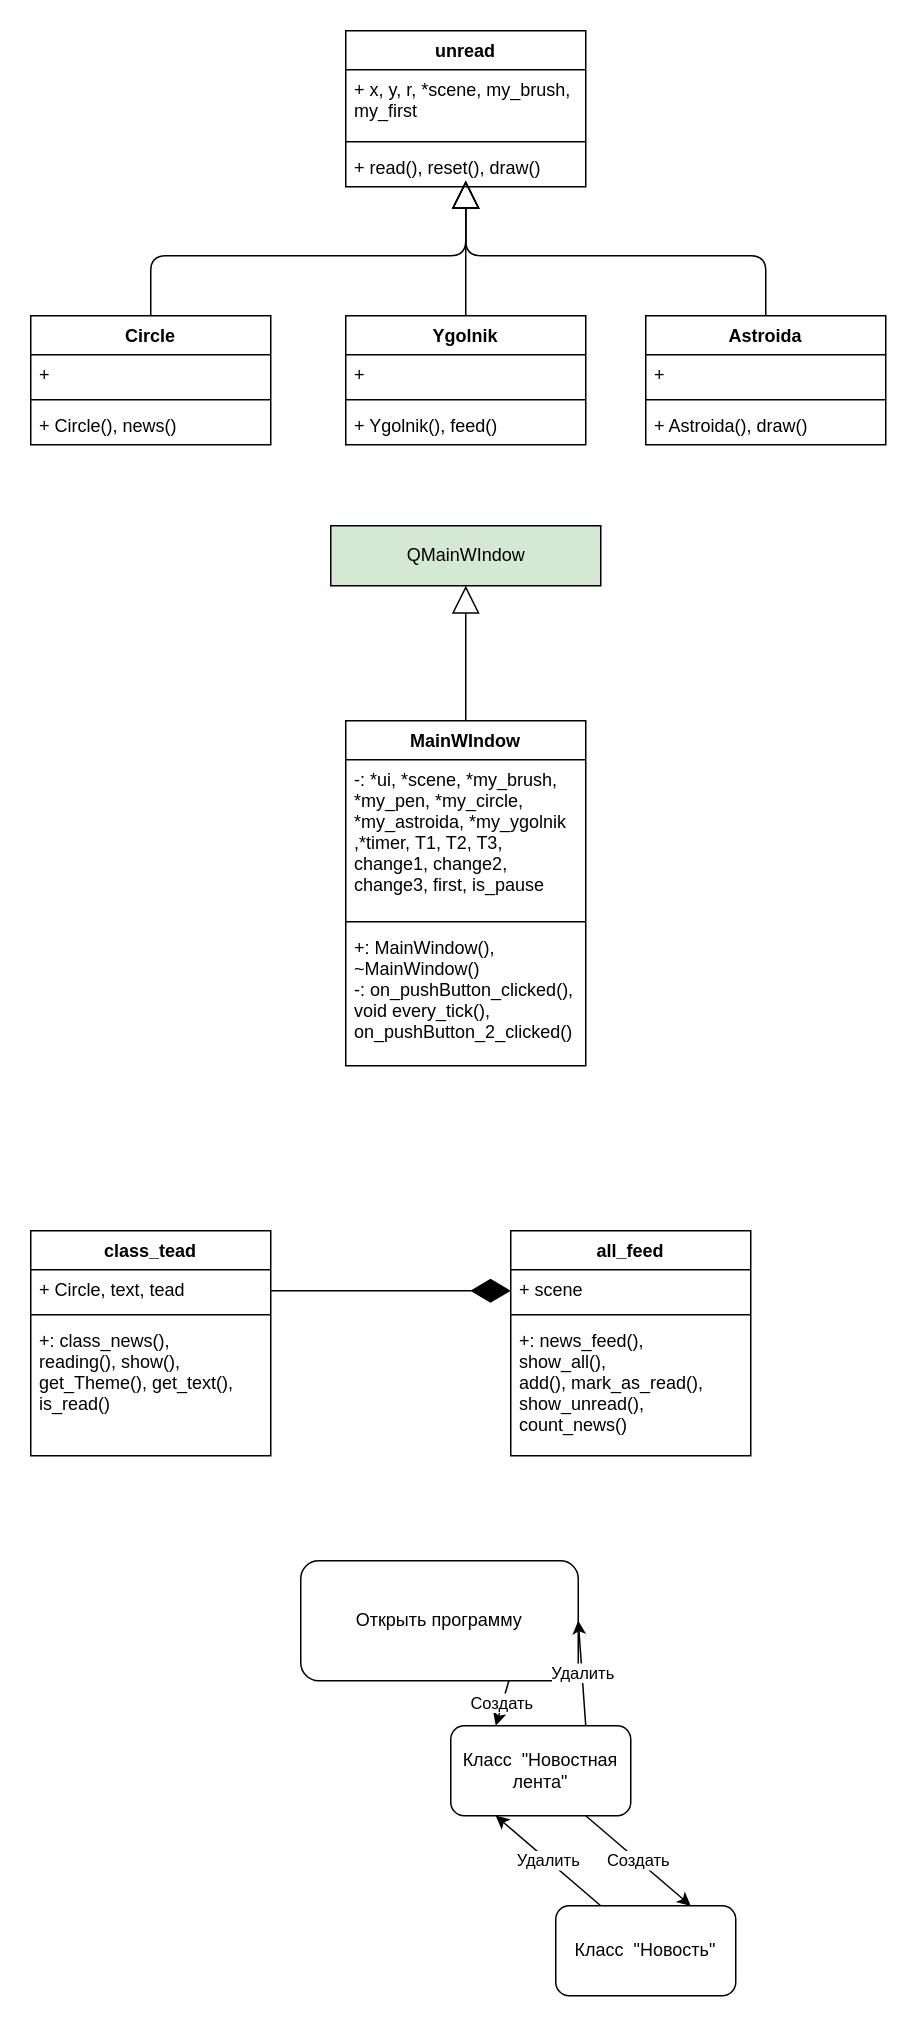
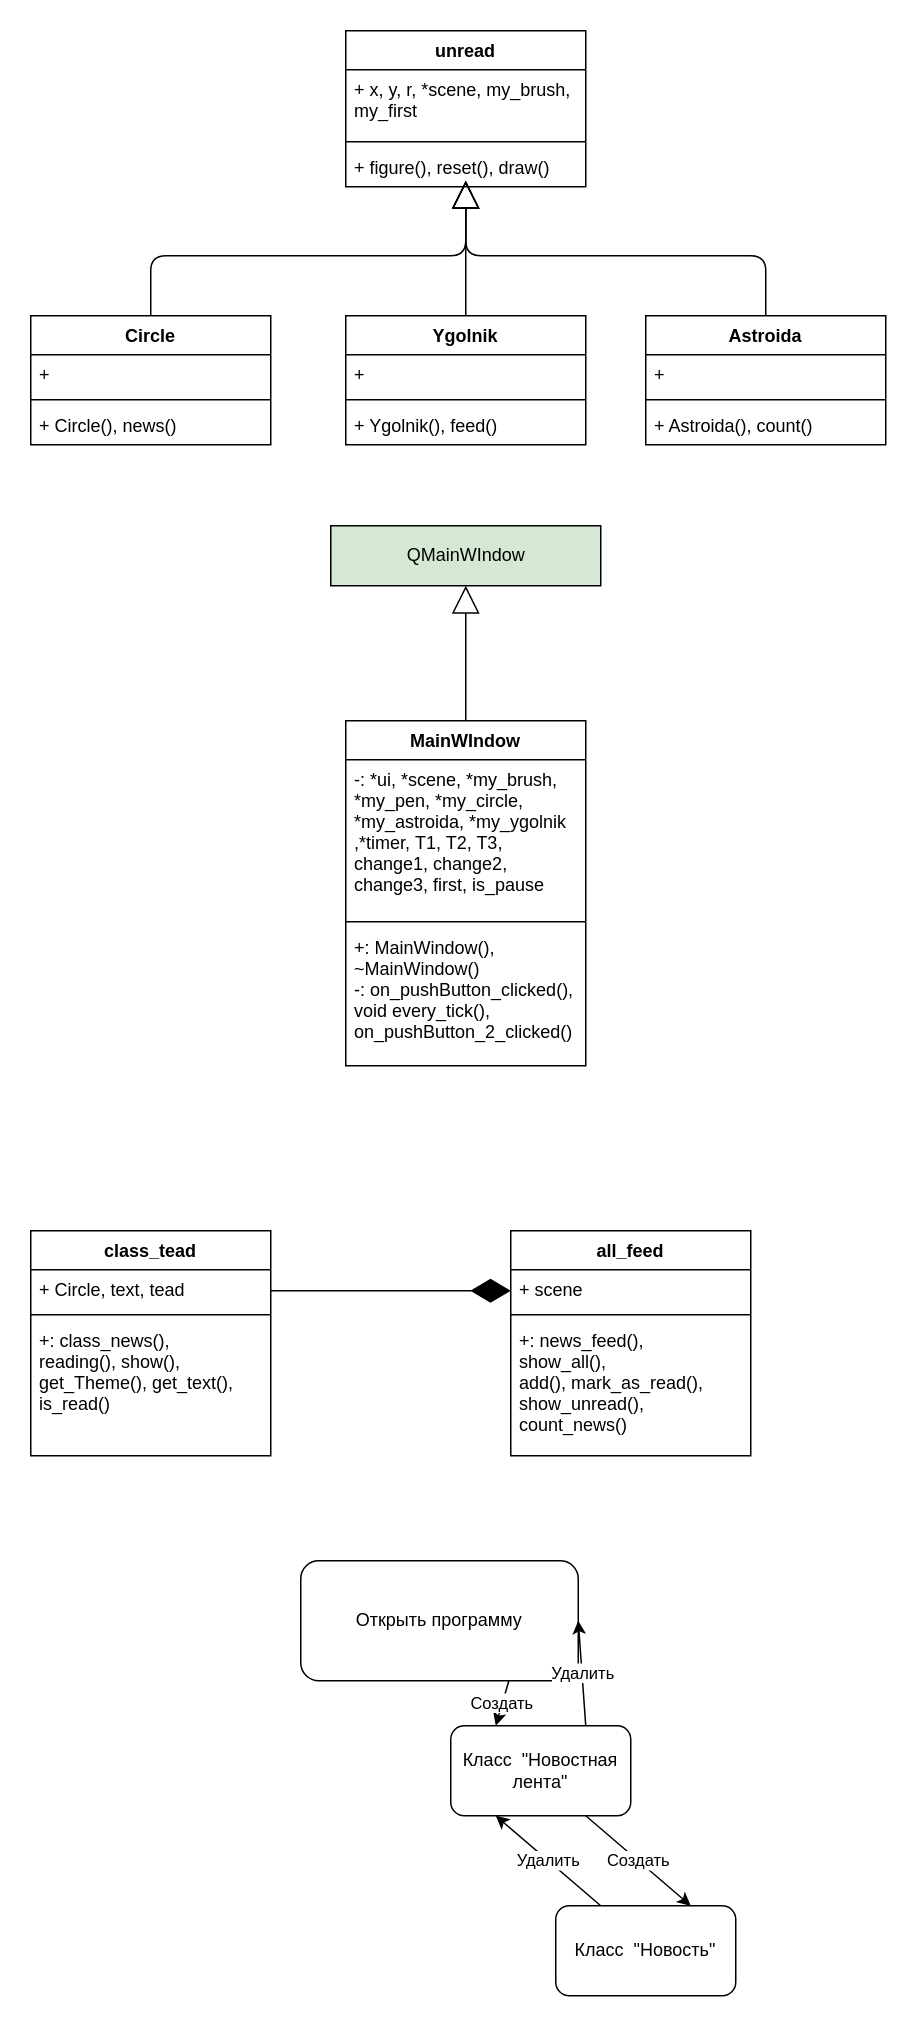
(471, 168) -> (478, 168)
(745, 426) -> (750, 426)
